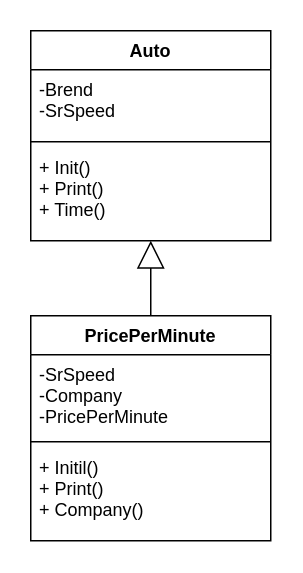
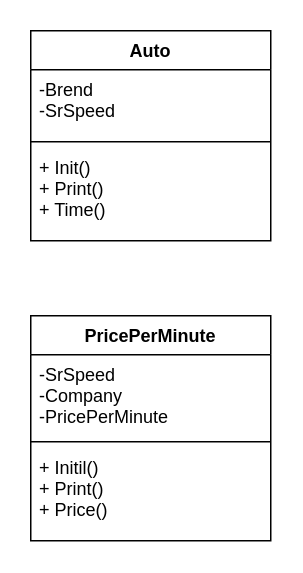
(151, 292) -> none
(80, 468) -> (80, 468)
